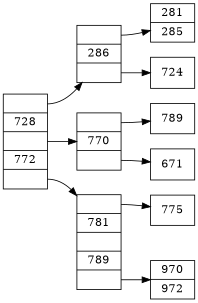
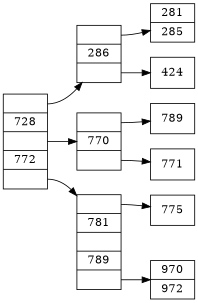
(173, 73) -> (173, 73)
(173, 164) -> (173, 164)
